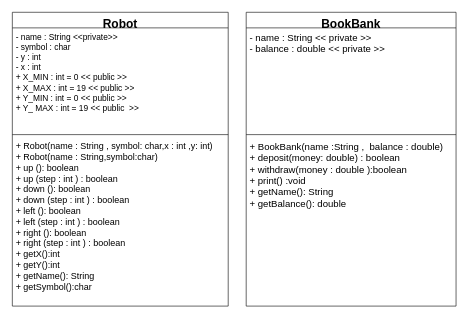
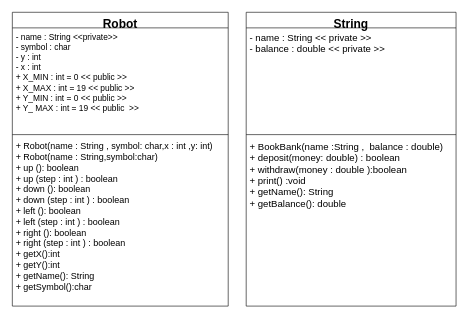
(351, 24) -> (351, 24)
